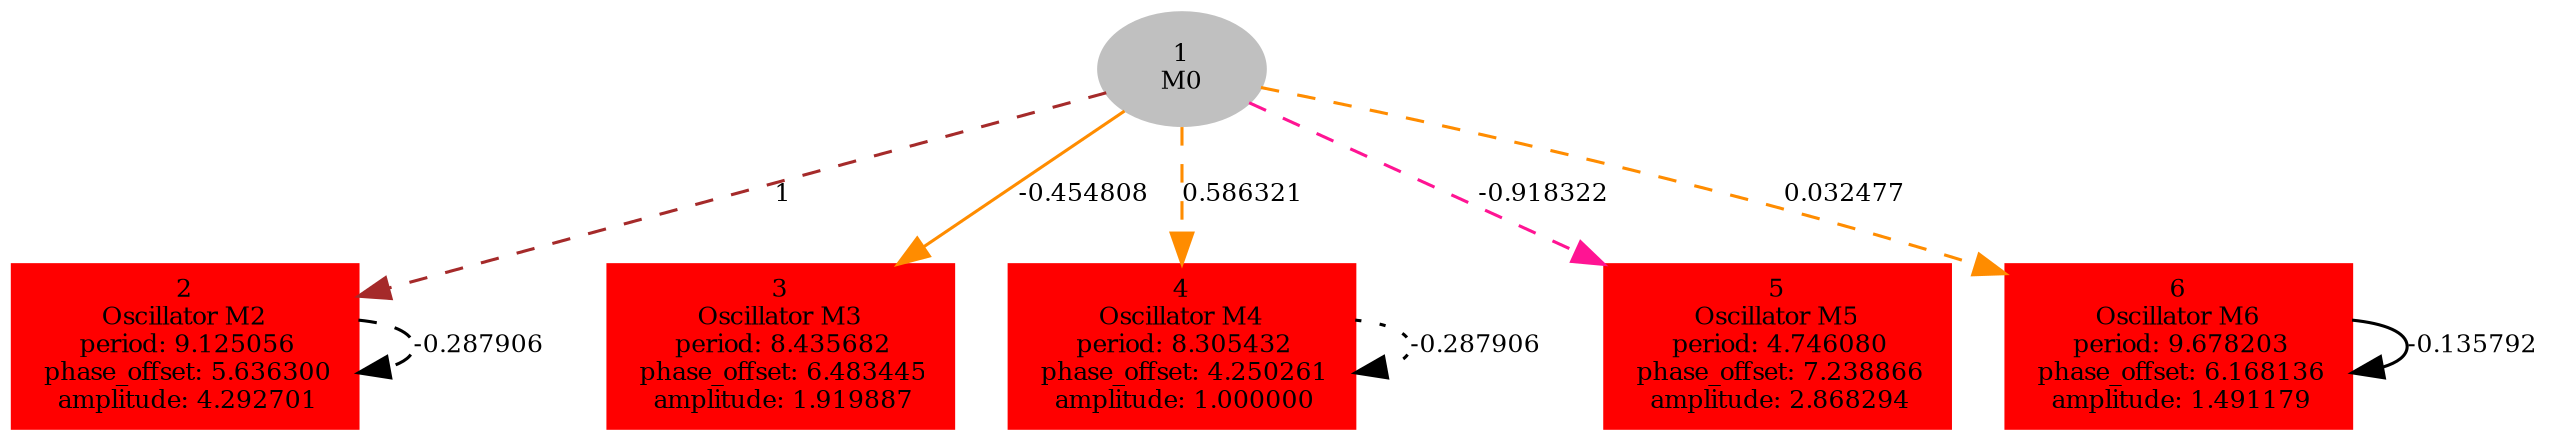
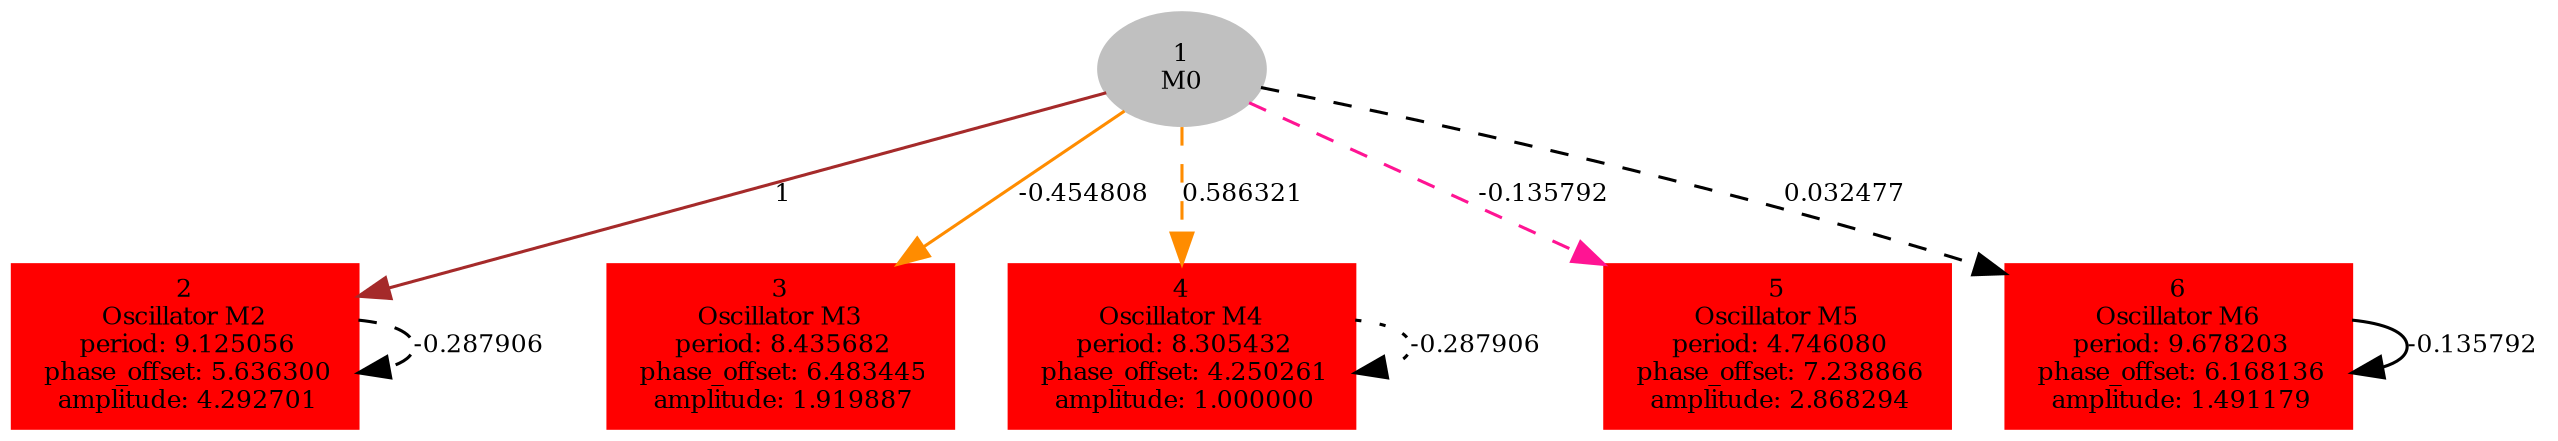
(1620, 167) -> (1620, 167)
(748, 190) -> (748, 190)
(1548, 195) -> (1548, 195)
